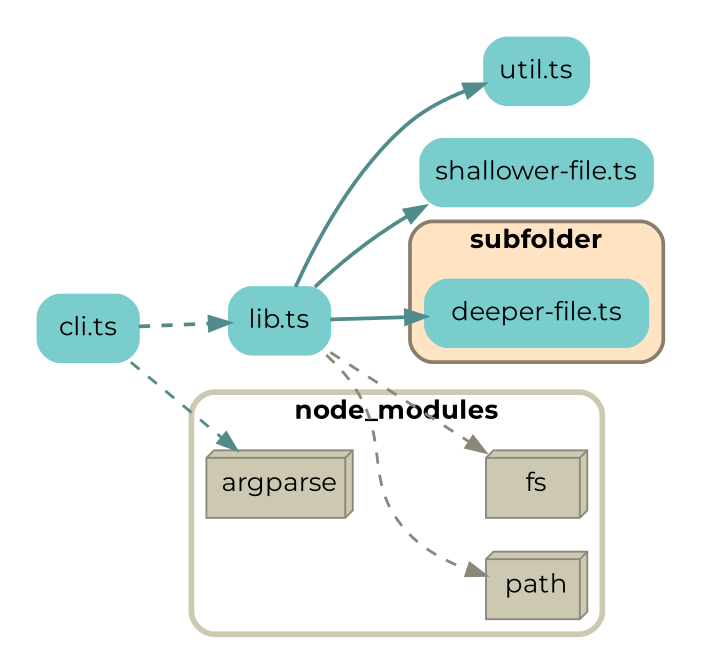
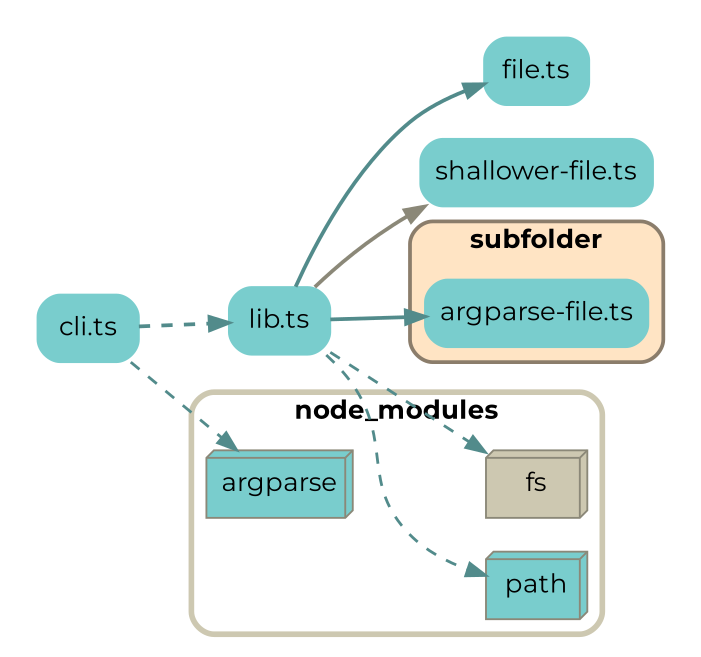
(537, 71) -> (537, 71)
(359, 249) -> (359, 249)
(537, 313) -> (537, 313)
(410, 404) -> (410, 404)
(380, 475) -> (380, 475)
(280, 484) -> (280, 484)
(537, 585) -> (537, 585)
